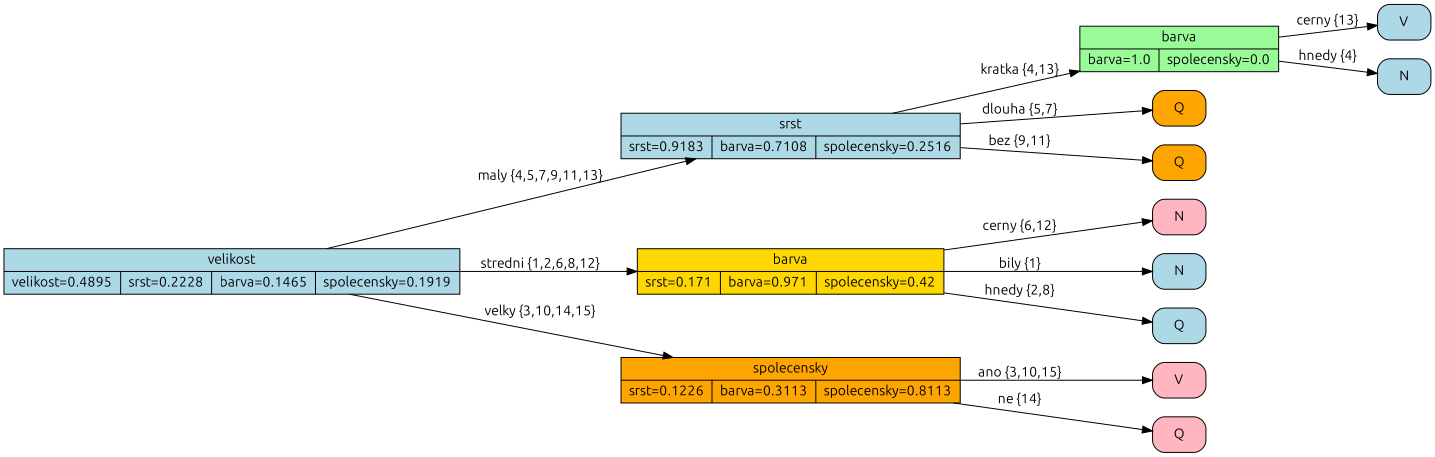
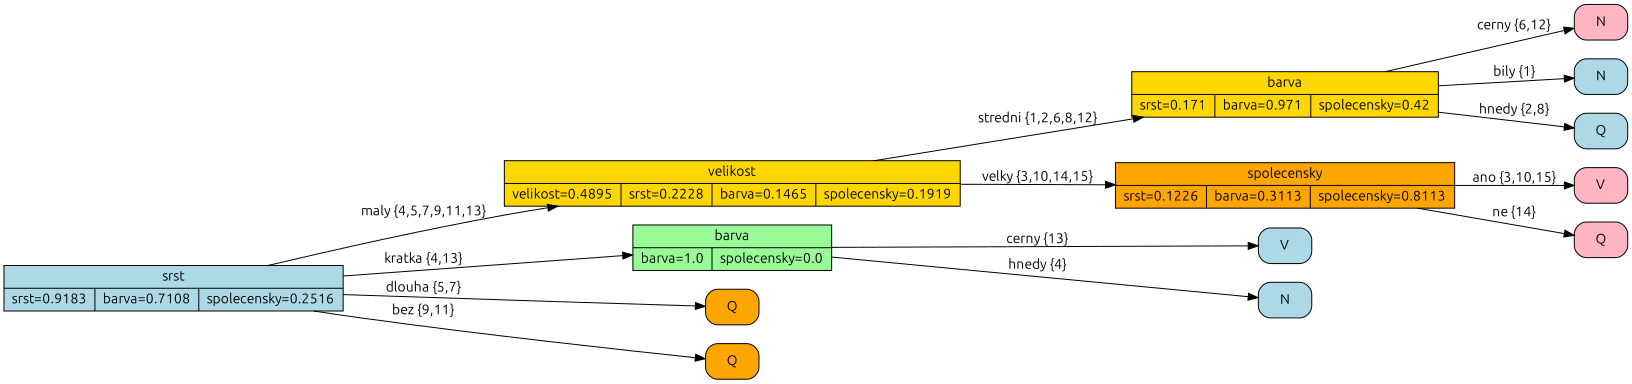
(506, 205) -> (407, 234)
(232, 271) -> (732, 183)
